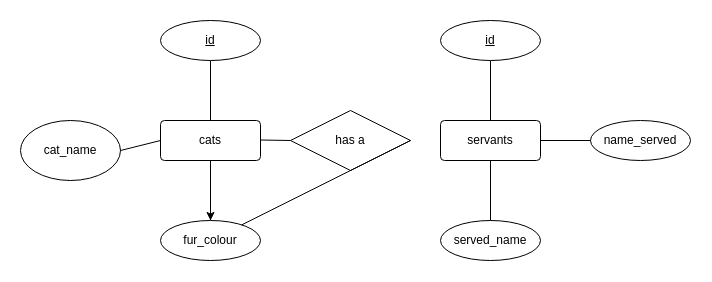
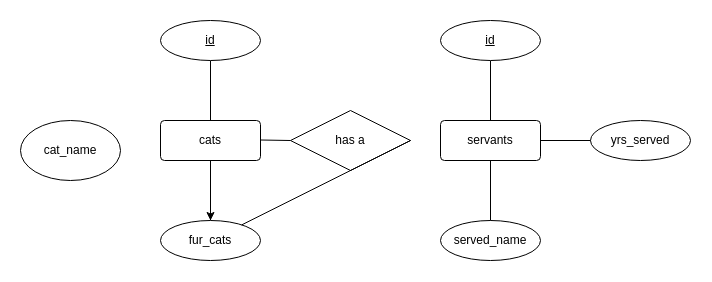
(641, 141) -> (641, 141)
(140, 146) -> none
(211, 241) -> (211, 241)
